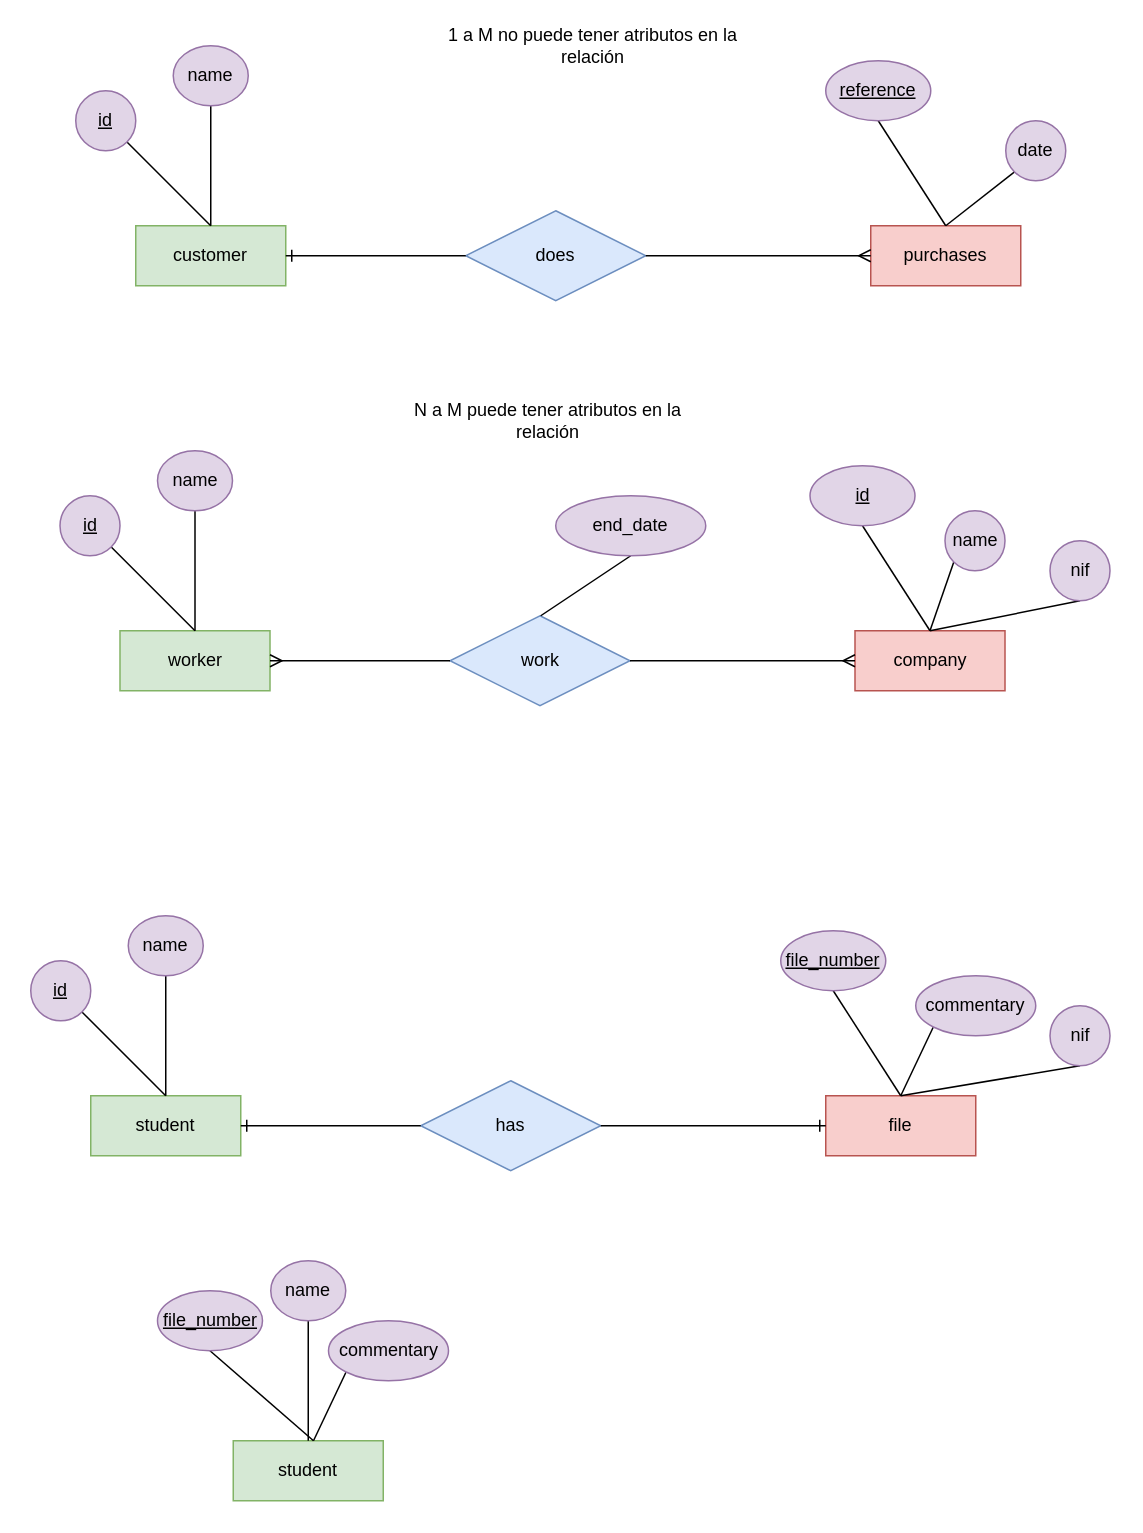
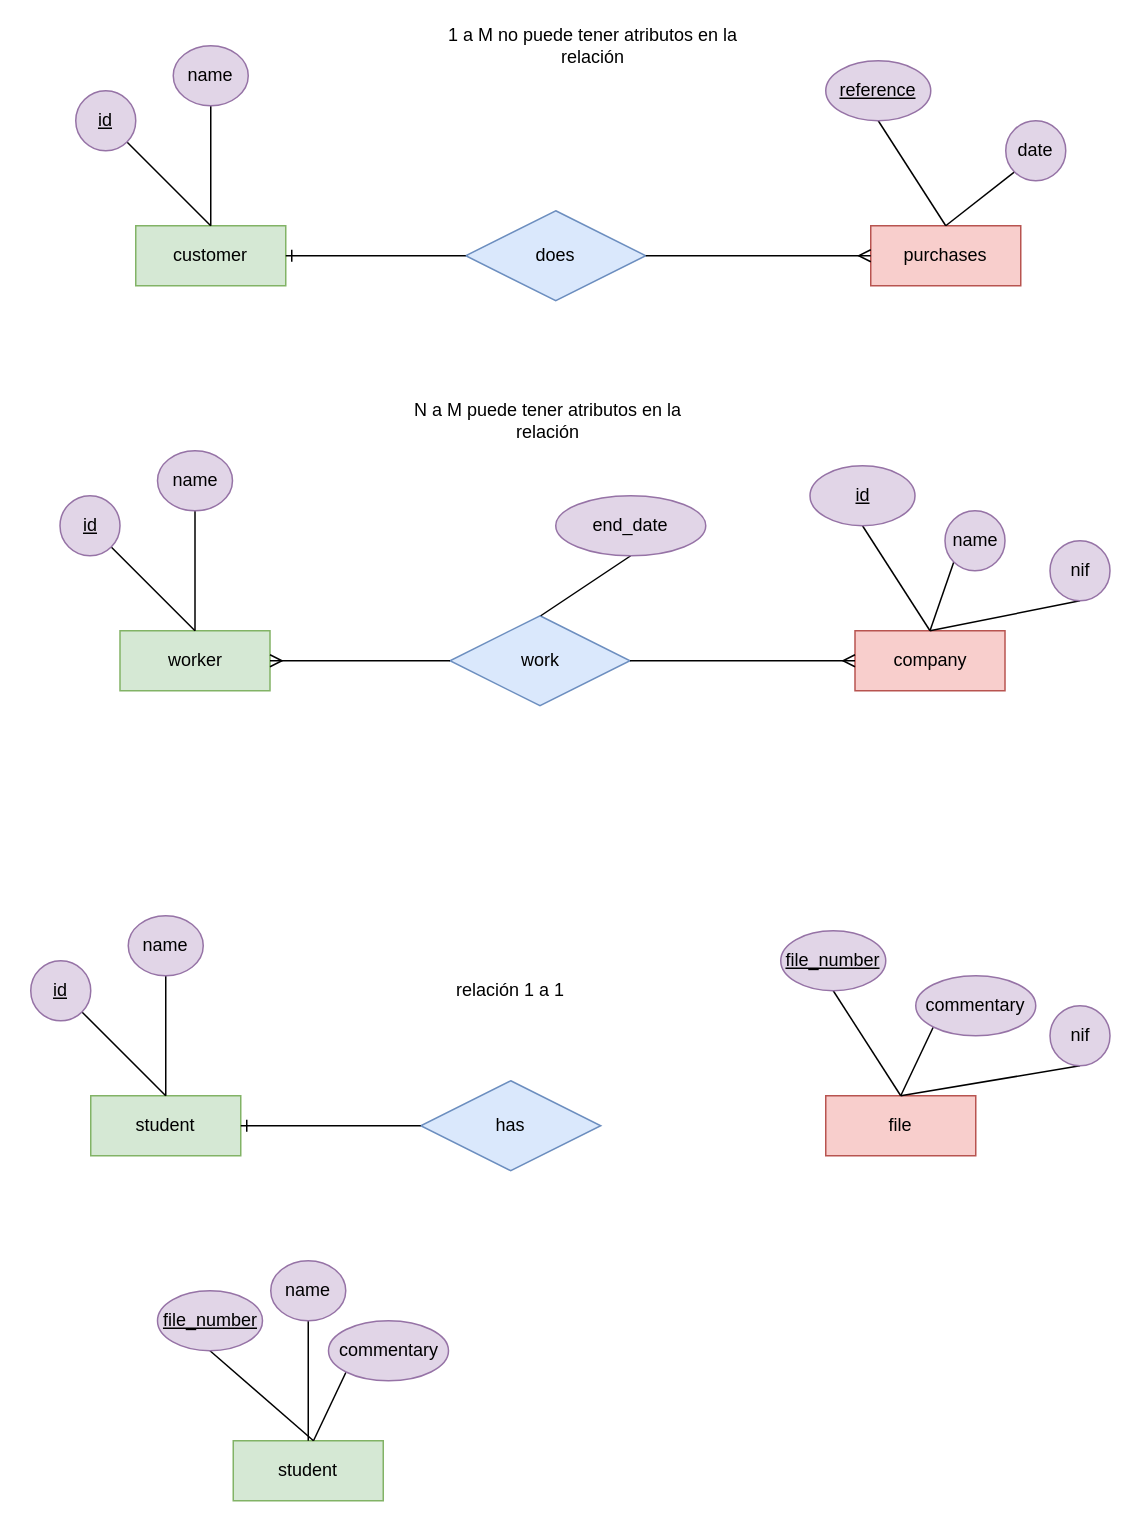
none -> (511, 991)
(713, 1126) -> none
